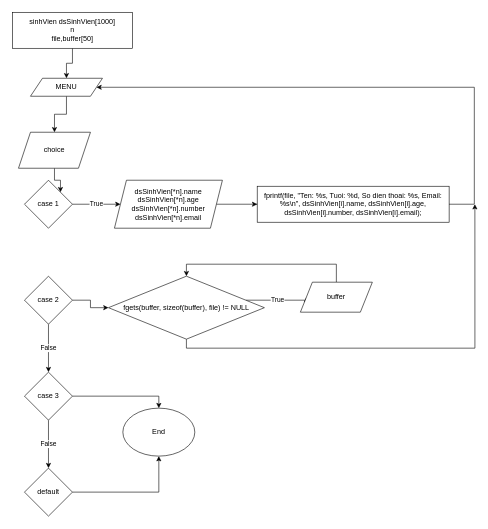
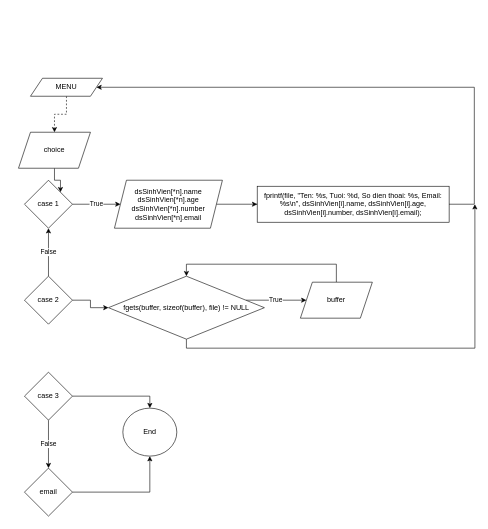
(72, 30) -> none
(71, 63) -> none
(62, 114) -> (62, 114)
(336, 297) -> (336, 300)
(48, 346) -> (48, 254)
(159, 432) -> (150, 432)
(48, 492) -> (48, 492)
